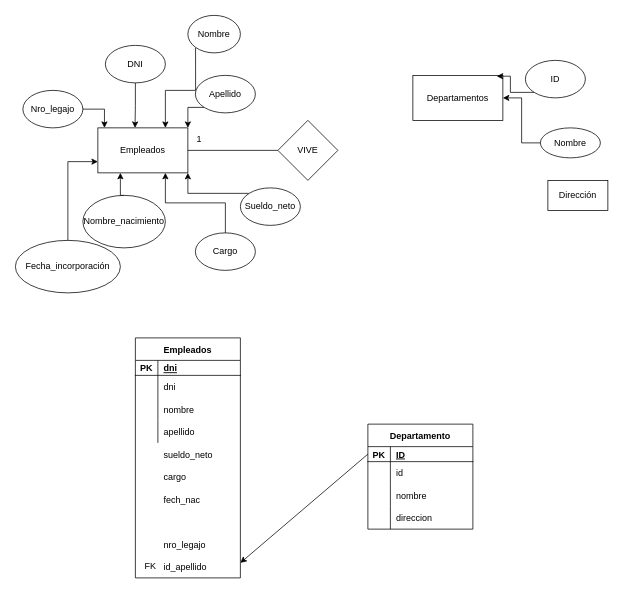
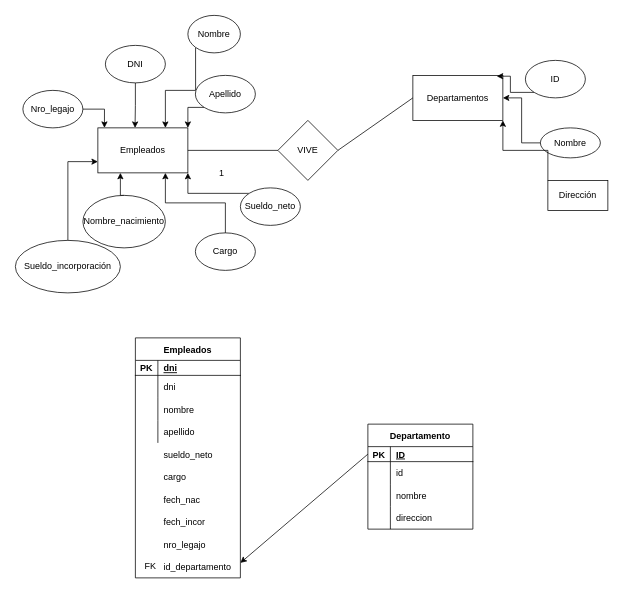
none -> (375, 124)
(199, 139) -> (222, 173)
none -> (526, 150)
(68, 267) -> (68, 267)
none -> (199, 522)
(187, 567) -> (200, 567)
